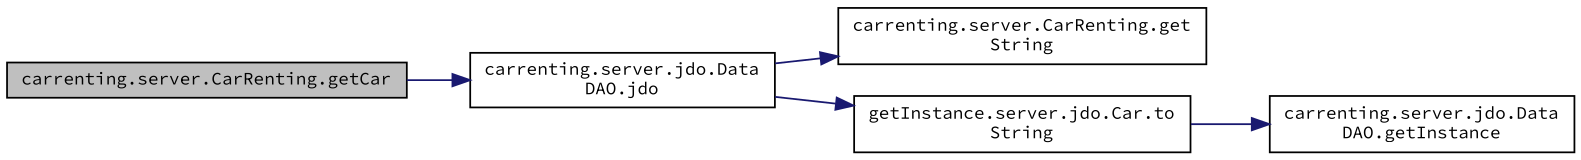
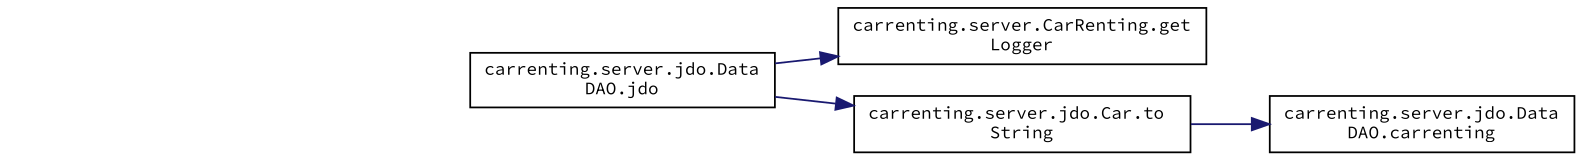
(1022, 36) -> (1022, 36)
(207, 80) -> none
(1022, 124) -> (1022, 124)
(1422, 124) -> (1422, 124)
